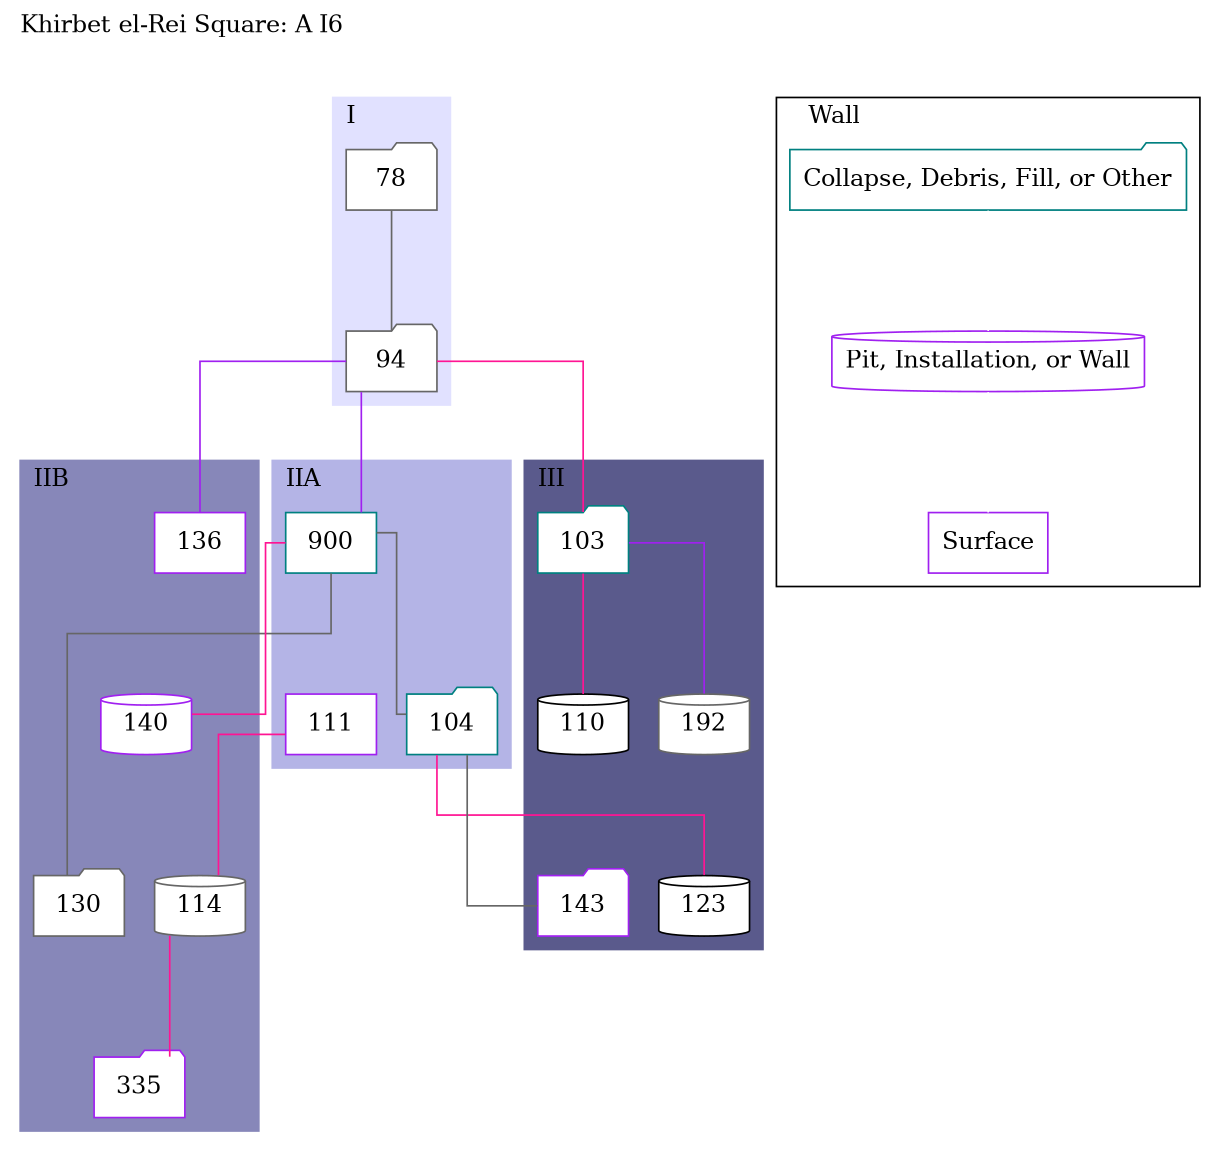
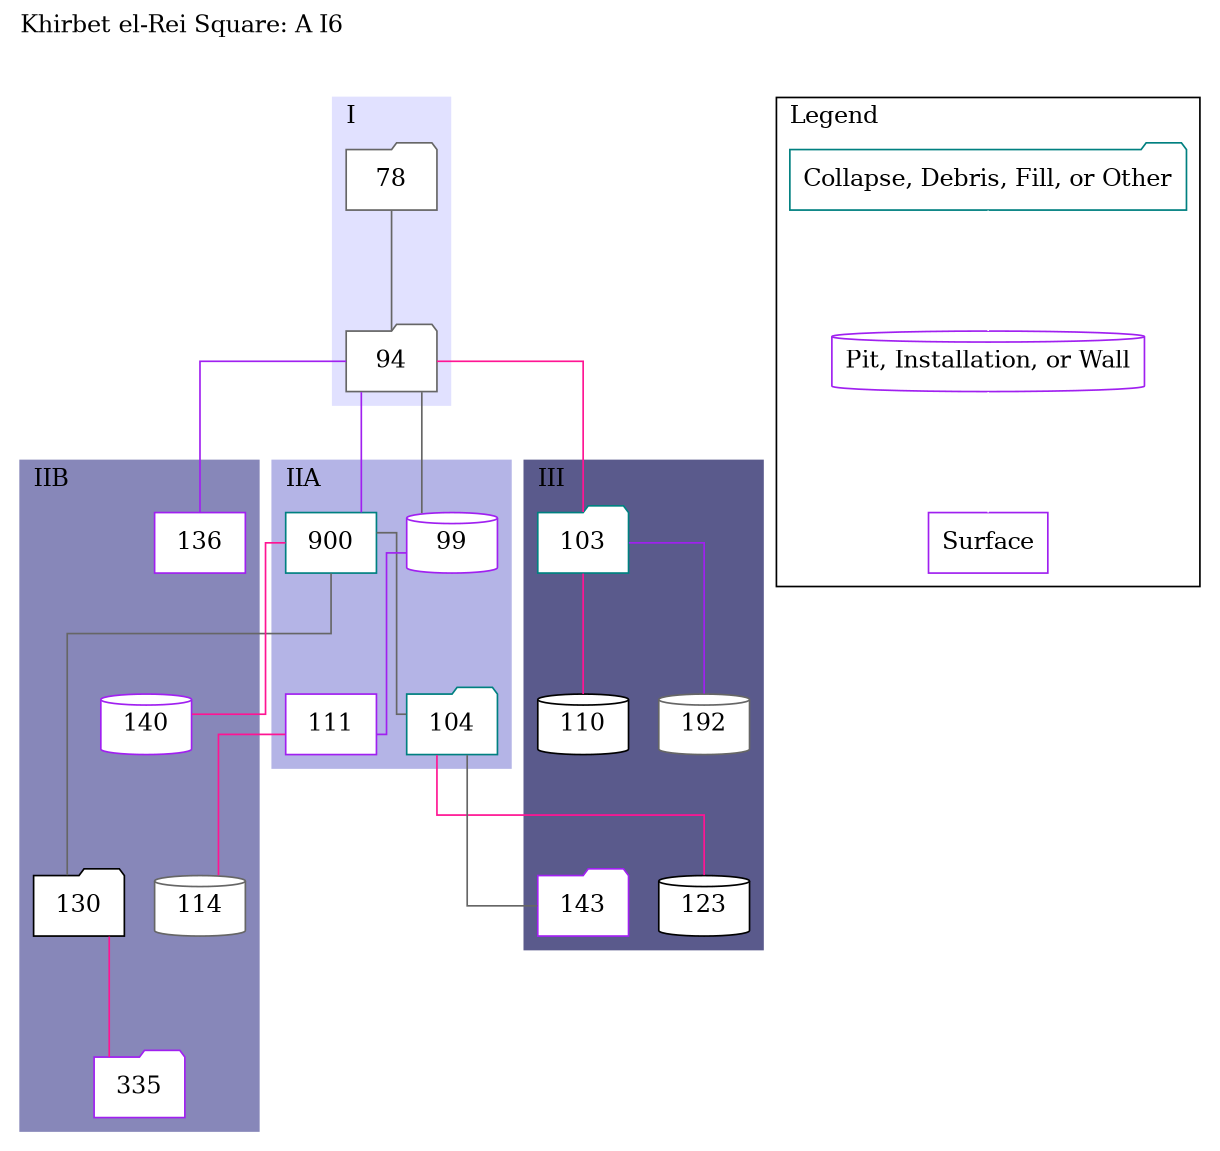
(834, 117) -> (834, 117)
none -> (452, 543)
(79, 906) -> (79, 906)
(170, 996) -> (109, 997)
